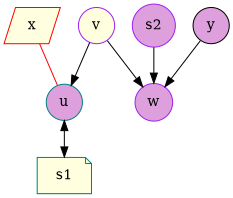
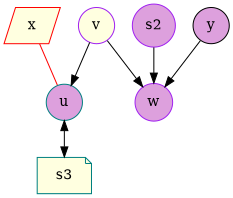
(64, 176) -> (64, 176)
